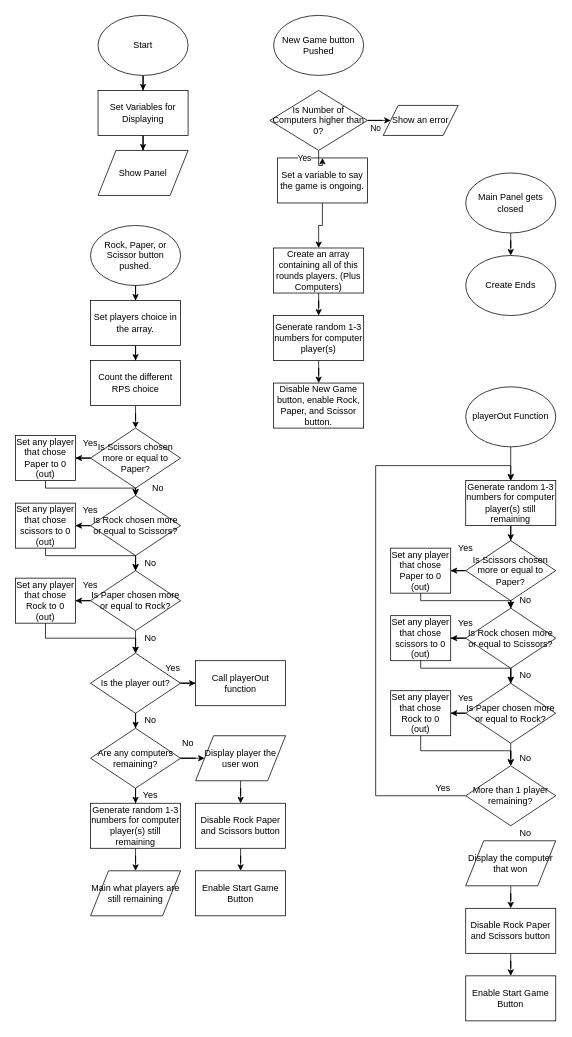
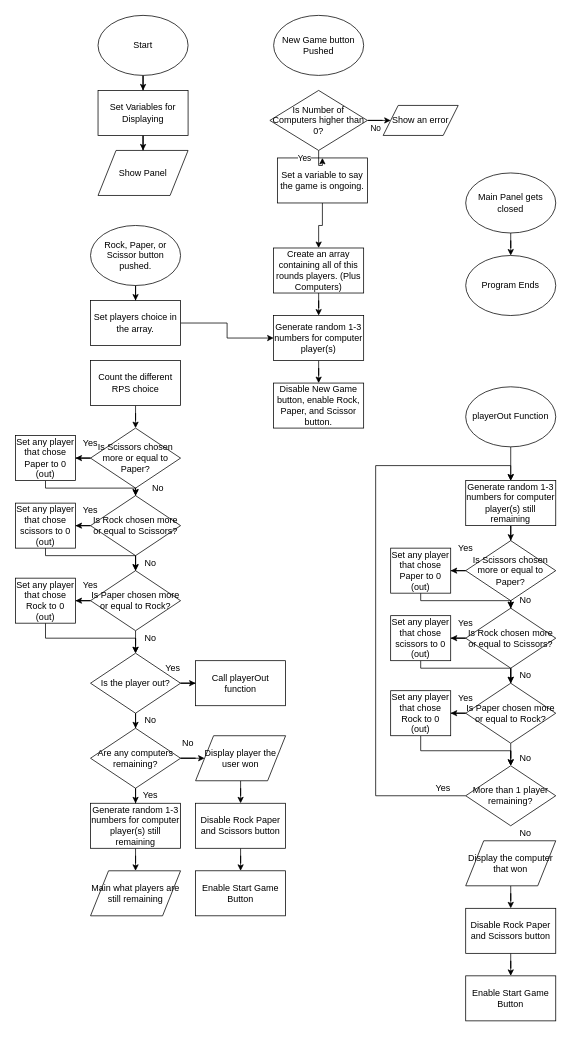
(510, 285) -> (510, 285)
(135, 355) -> (226, 323)
